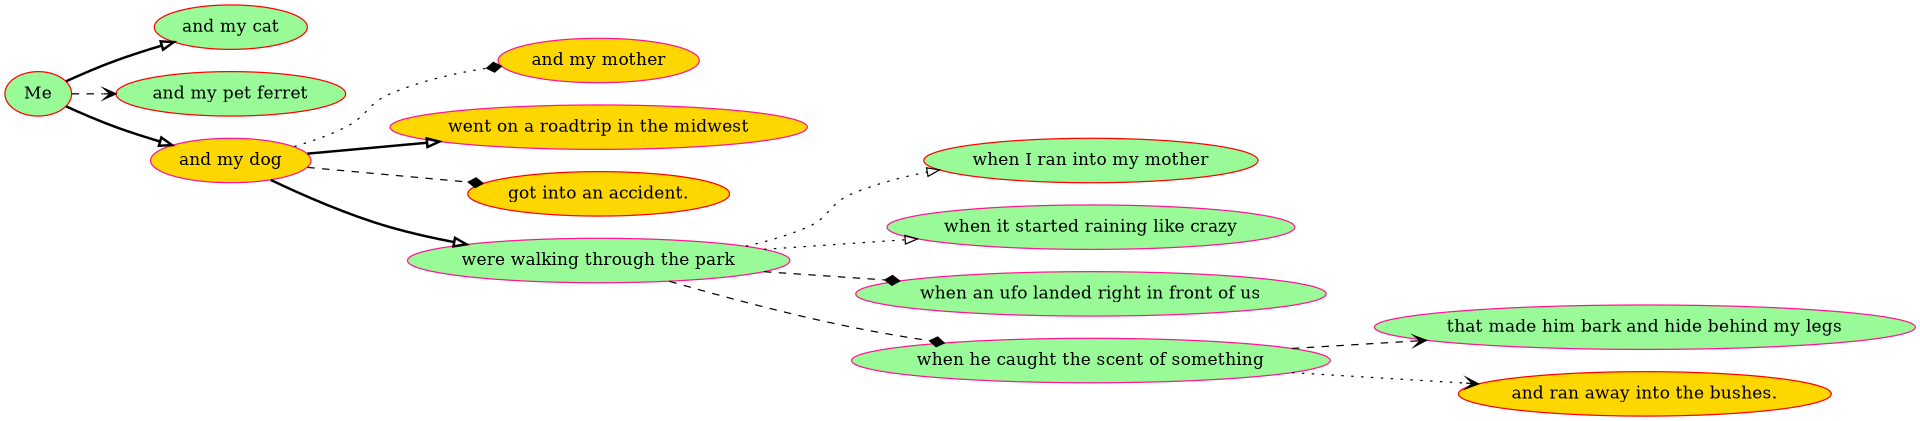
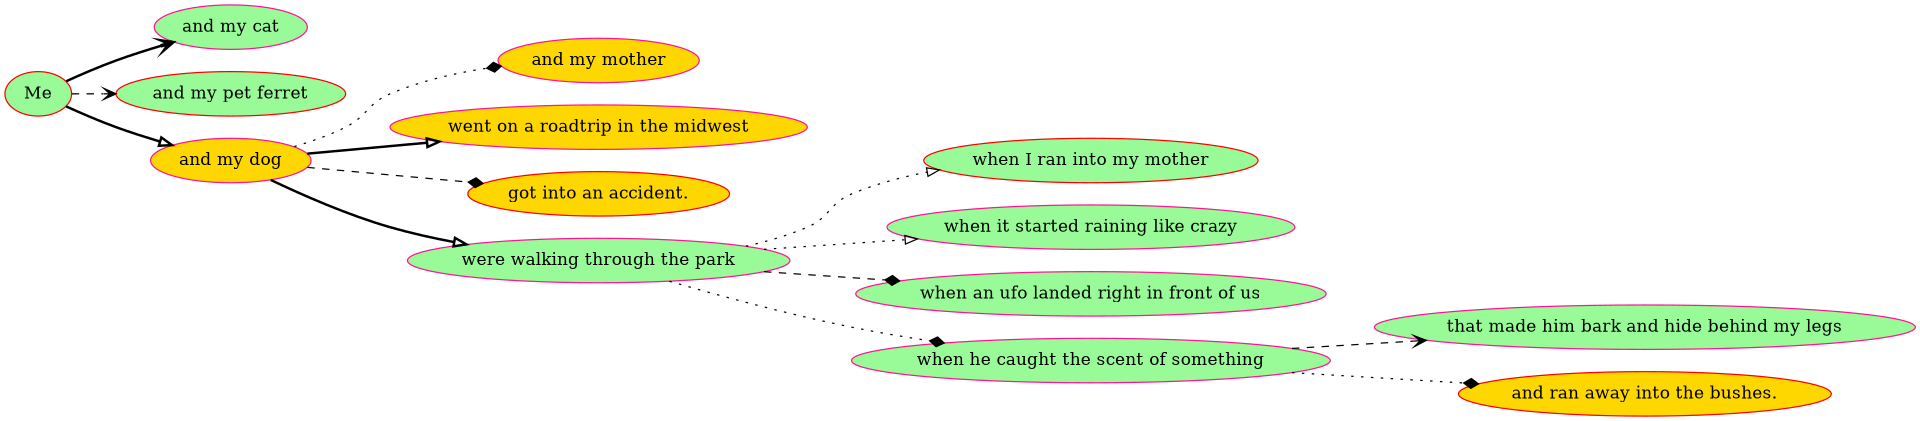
(231, 27) -> (231, 27)
(113, 62) -> (113, 62)
(798, 315) -> (798, 315)
(1379, 378) -> (1379, 378)
